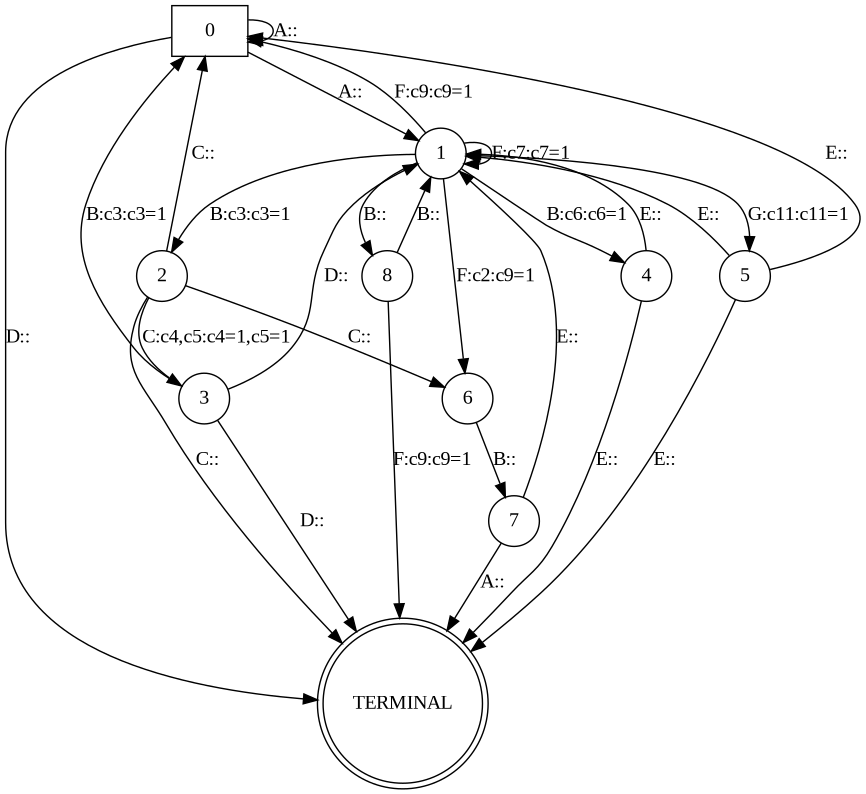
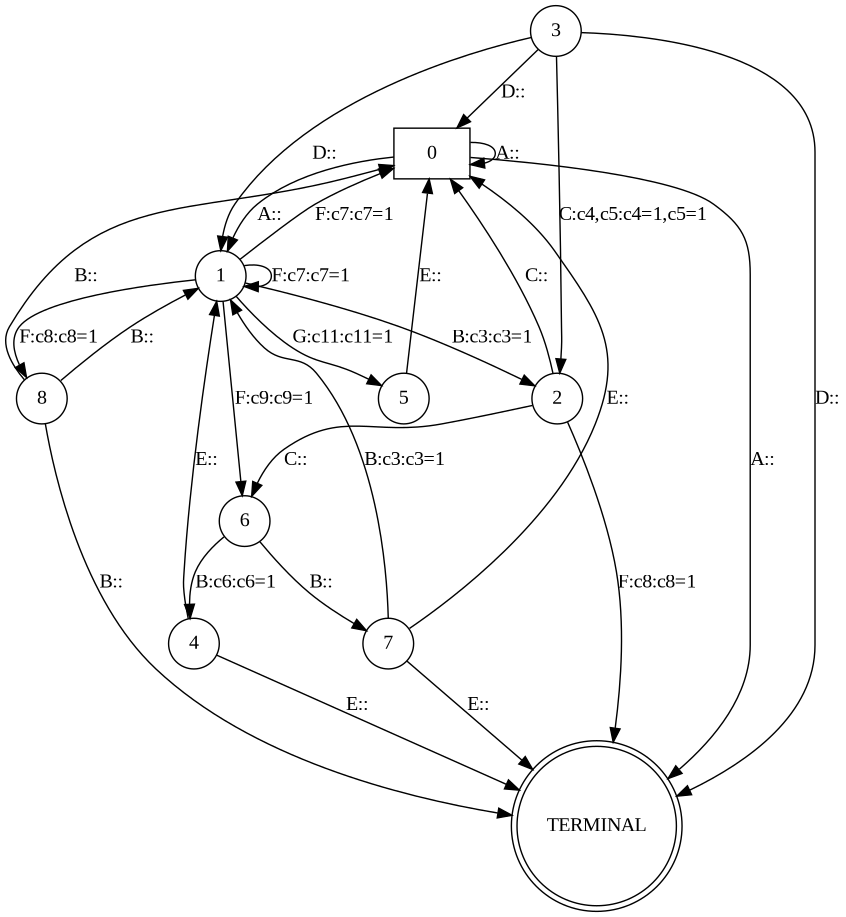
(434, 92) -> (354, 215)
(622, 185) -> none
(127, 215) -> (514, 92)
(375, 215) -> (59, 337)
none -> (146, 216)
(534, 217) -> (198, 566)
(496, 276) -> (274, 399)
(18, 337) -> (763, 460)
(568, 337) -> (405, 460)
(140, 342) -> (560, 208)
none -> (597, 420)
(208, 460) -> (657, 582)
(432, 460) -> (112, 582)
(630, 487) -> none
(493, 582) -> (478, 705)
